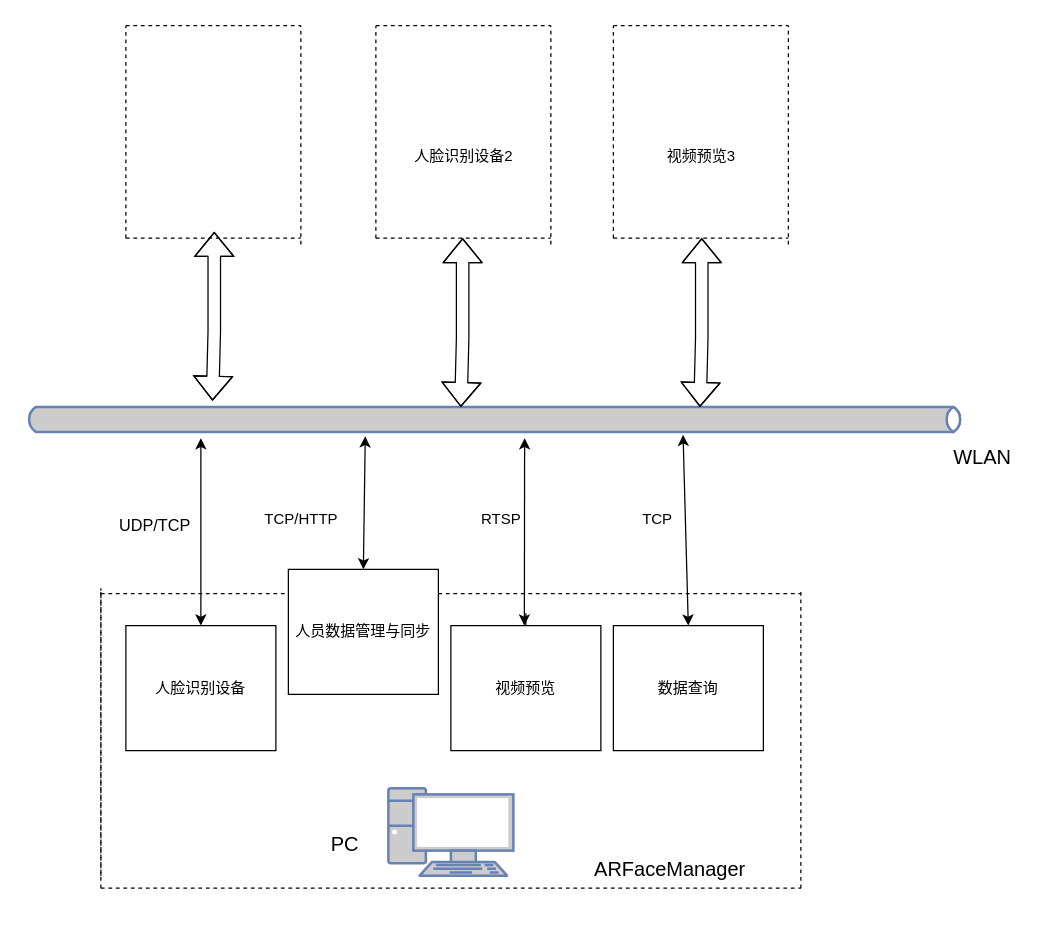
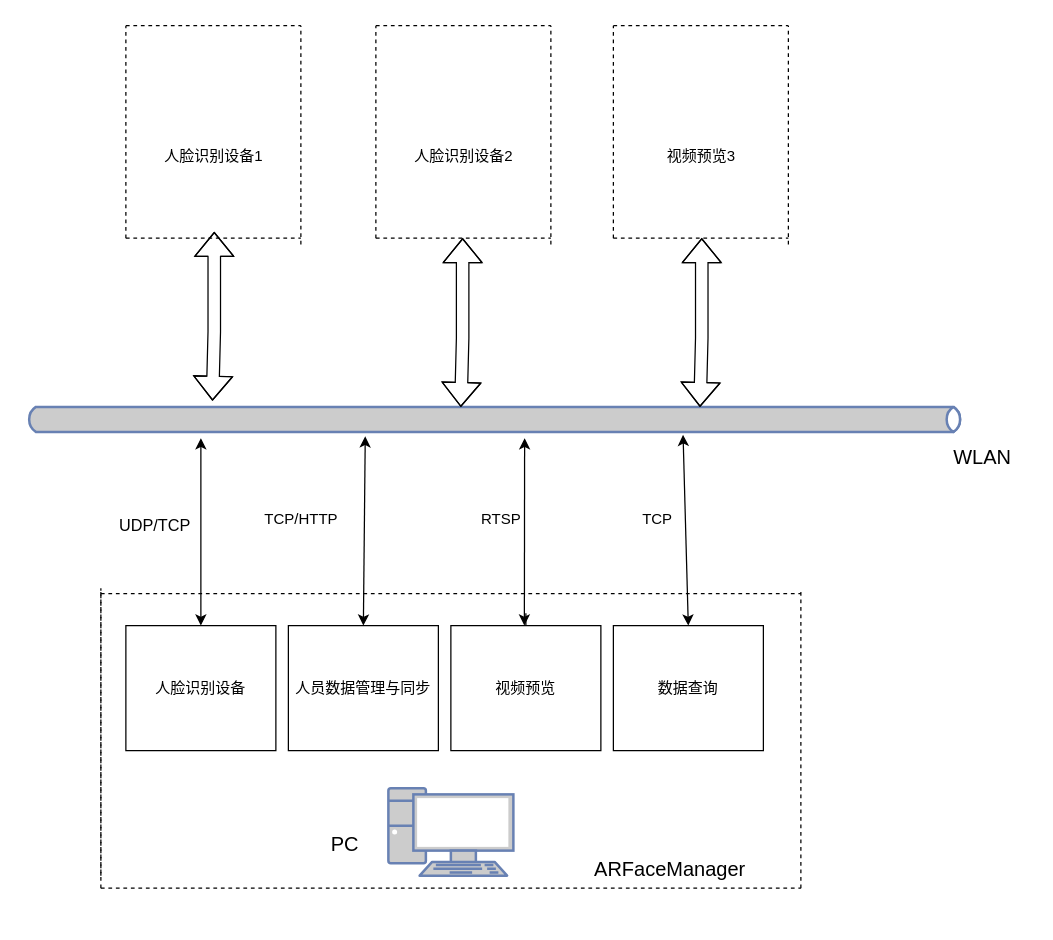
none -> (213, 157)
(363, 632) -> (363, 688)
